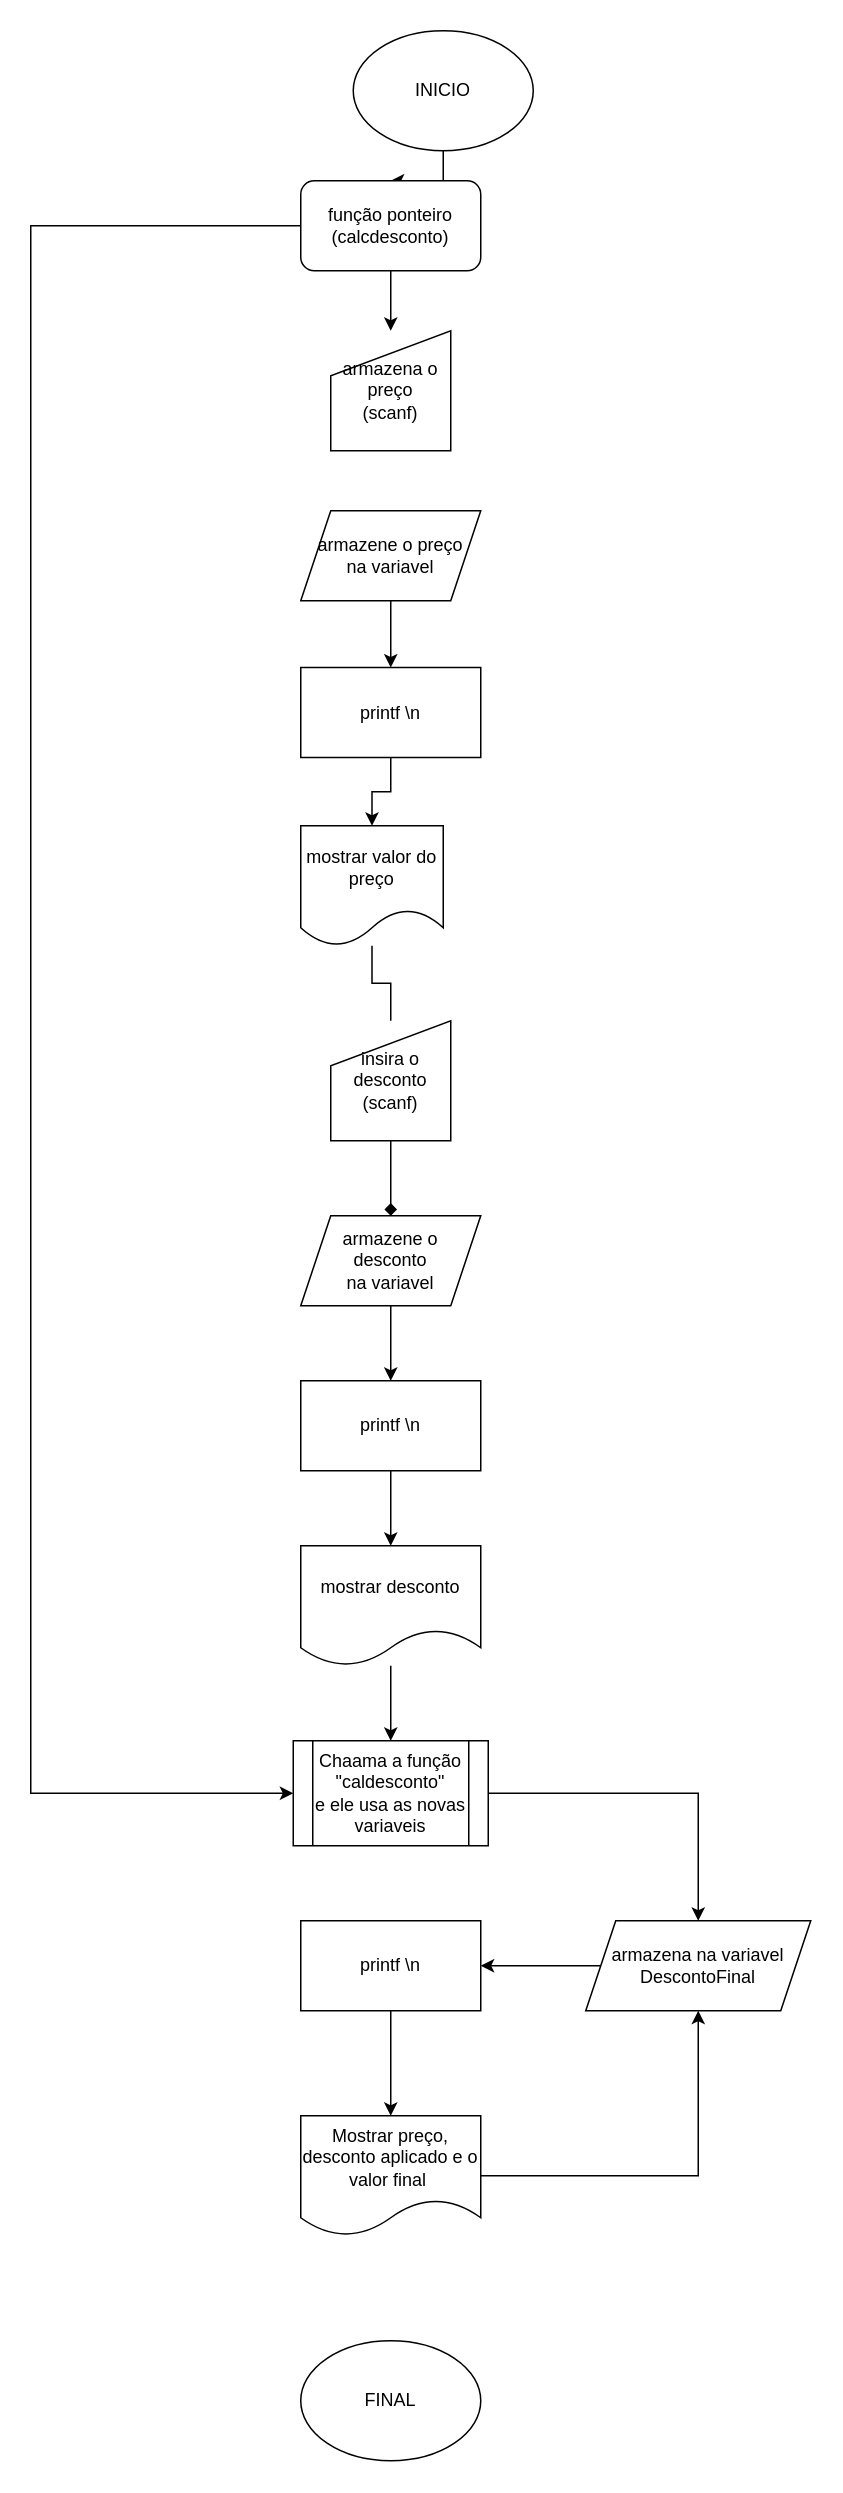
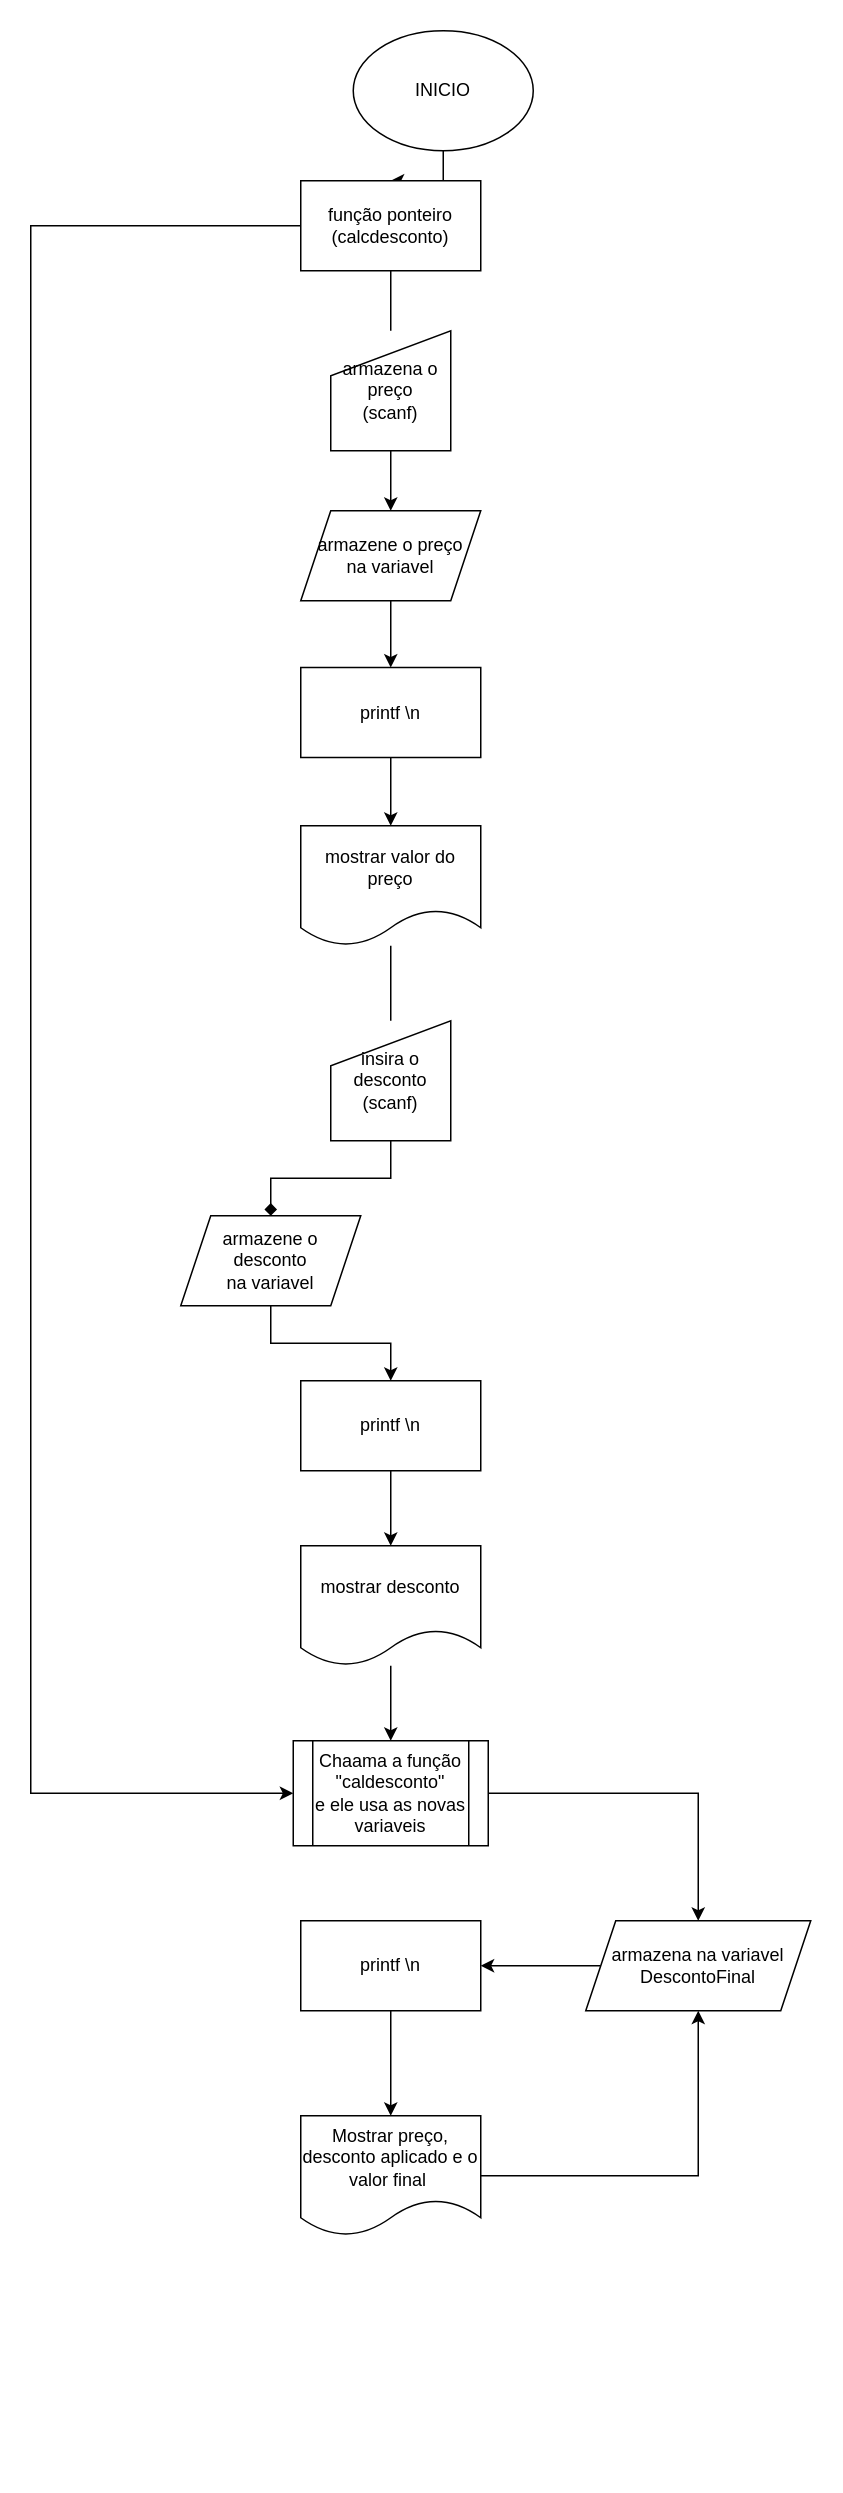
(391, 226) -> (391, 226)
(391, 319) -> (391, 323)
none -> (391, 476)
(372, 886) -> (391, 886)
(391, 1261) -> (271, 1261)
(391, 2401) -> none
